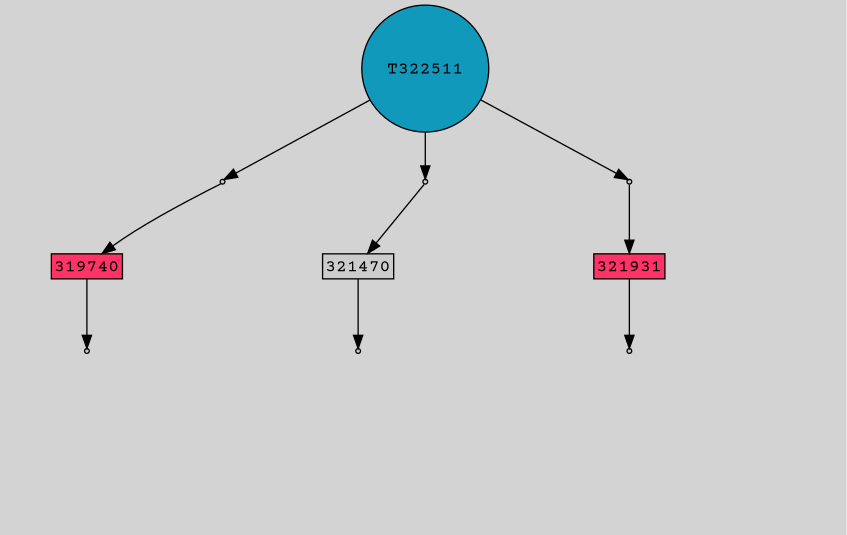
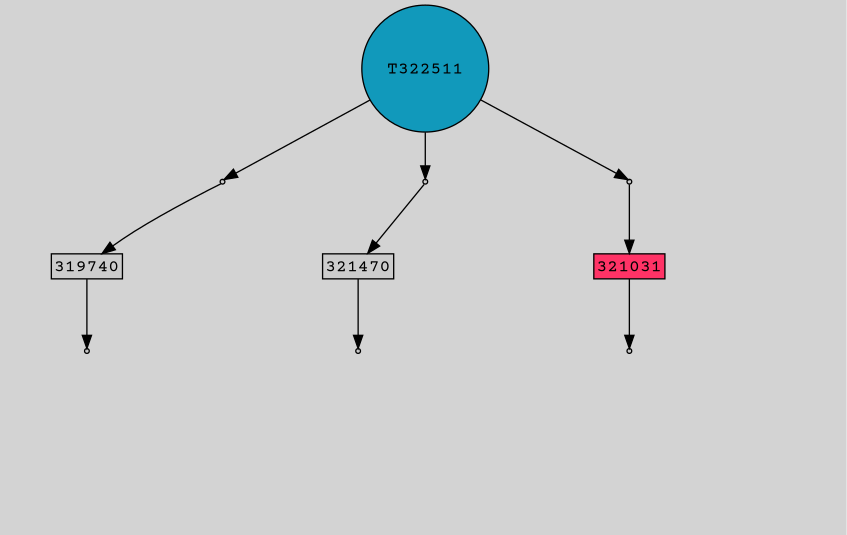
(87, 266) -> (87, 266)
(629, 266) -> (629, 266)
